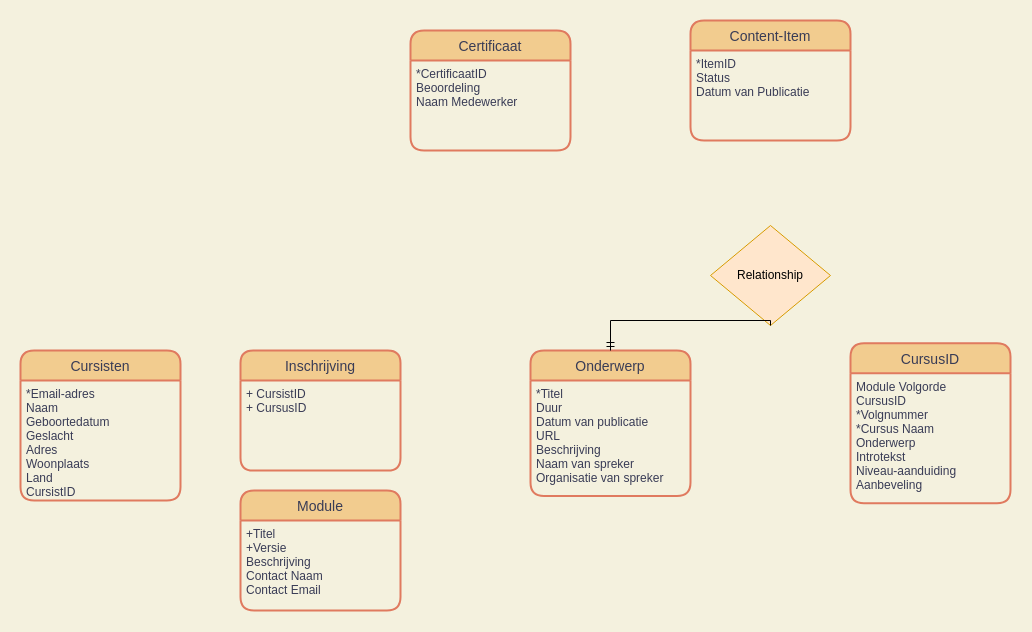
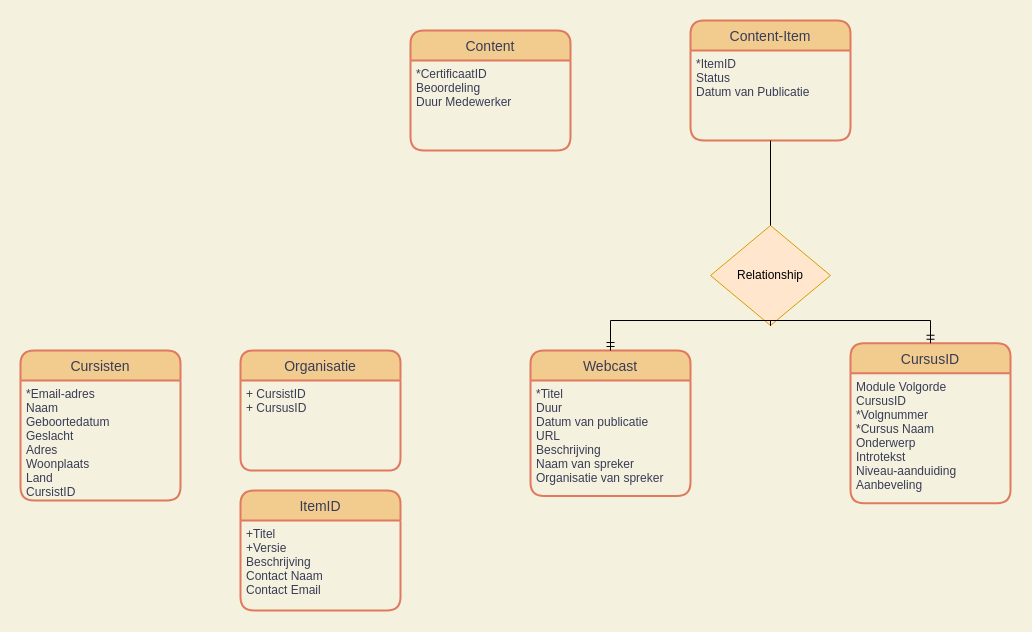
(490, 46) -> (490, 46)
(460, 74) -> (460, 74)
none -> (771, 184)
none -> (862, 321)
(320, 366) -> (320, 366)
(610, 366) -> (610, 366)
(320, 506) -> (320, 506)
